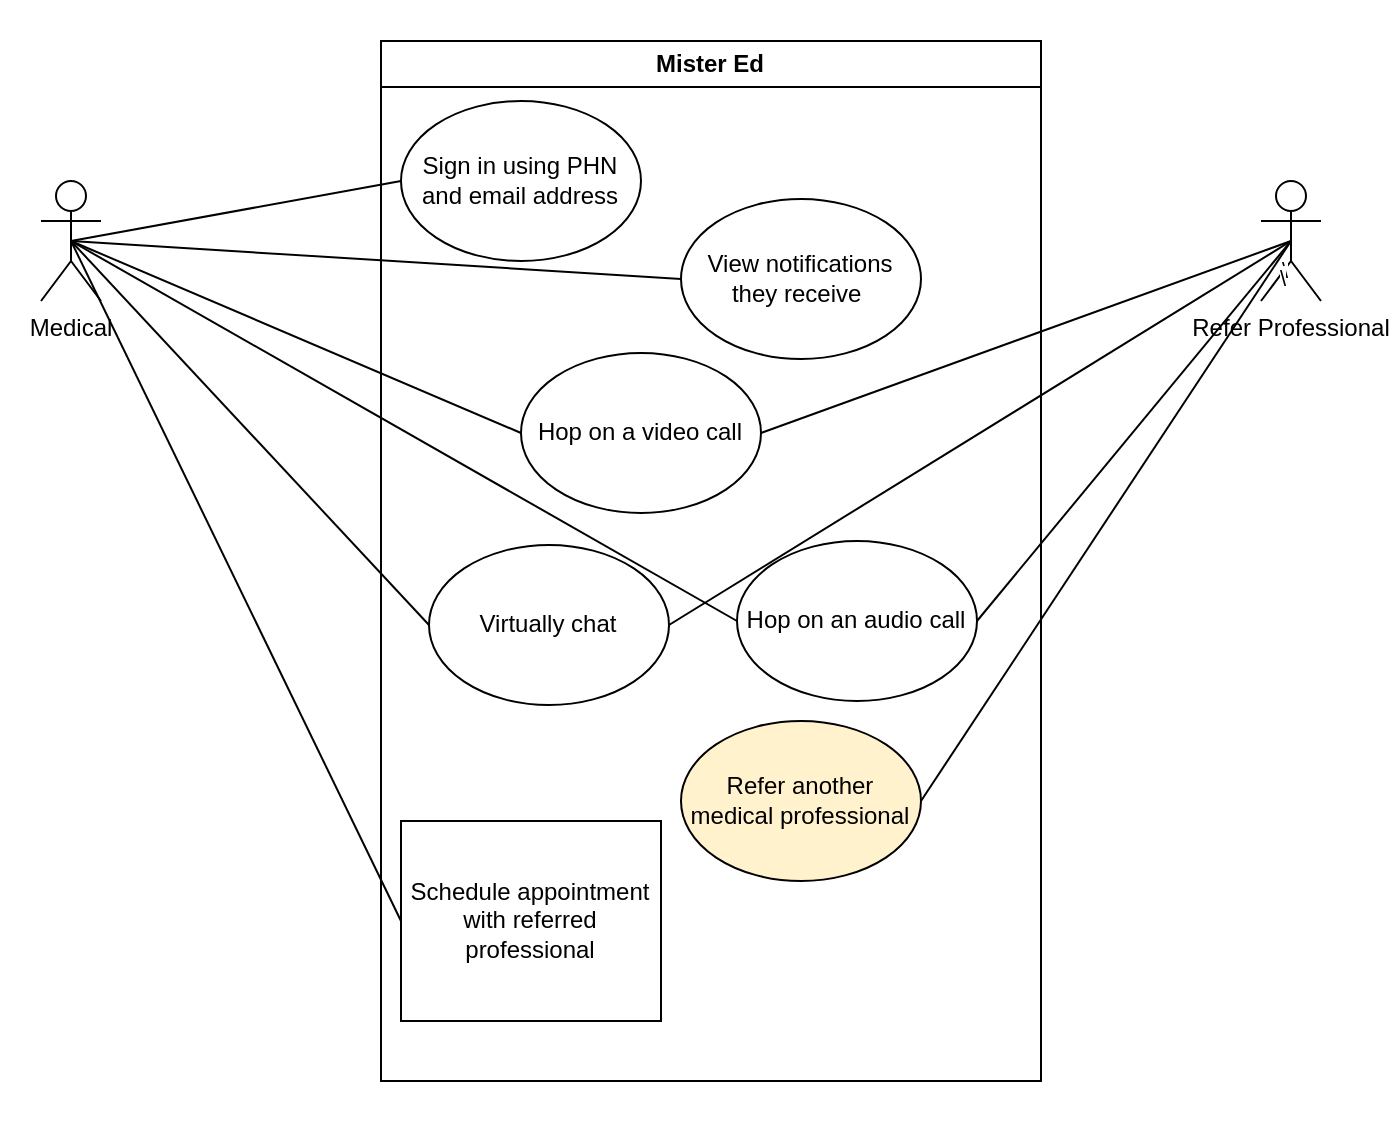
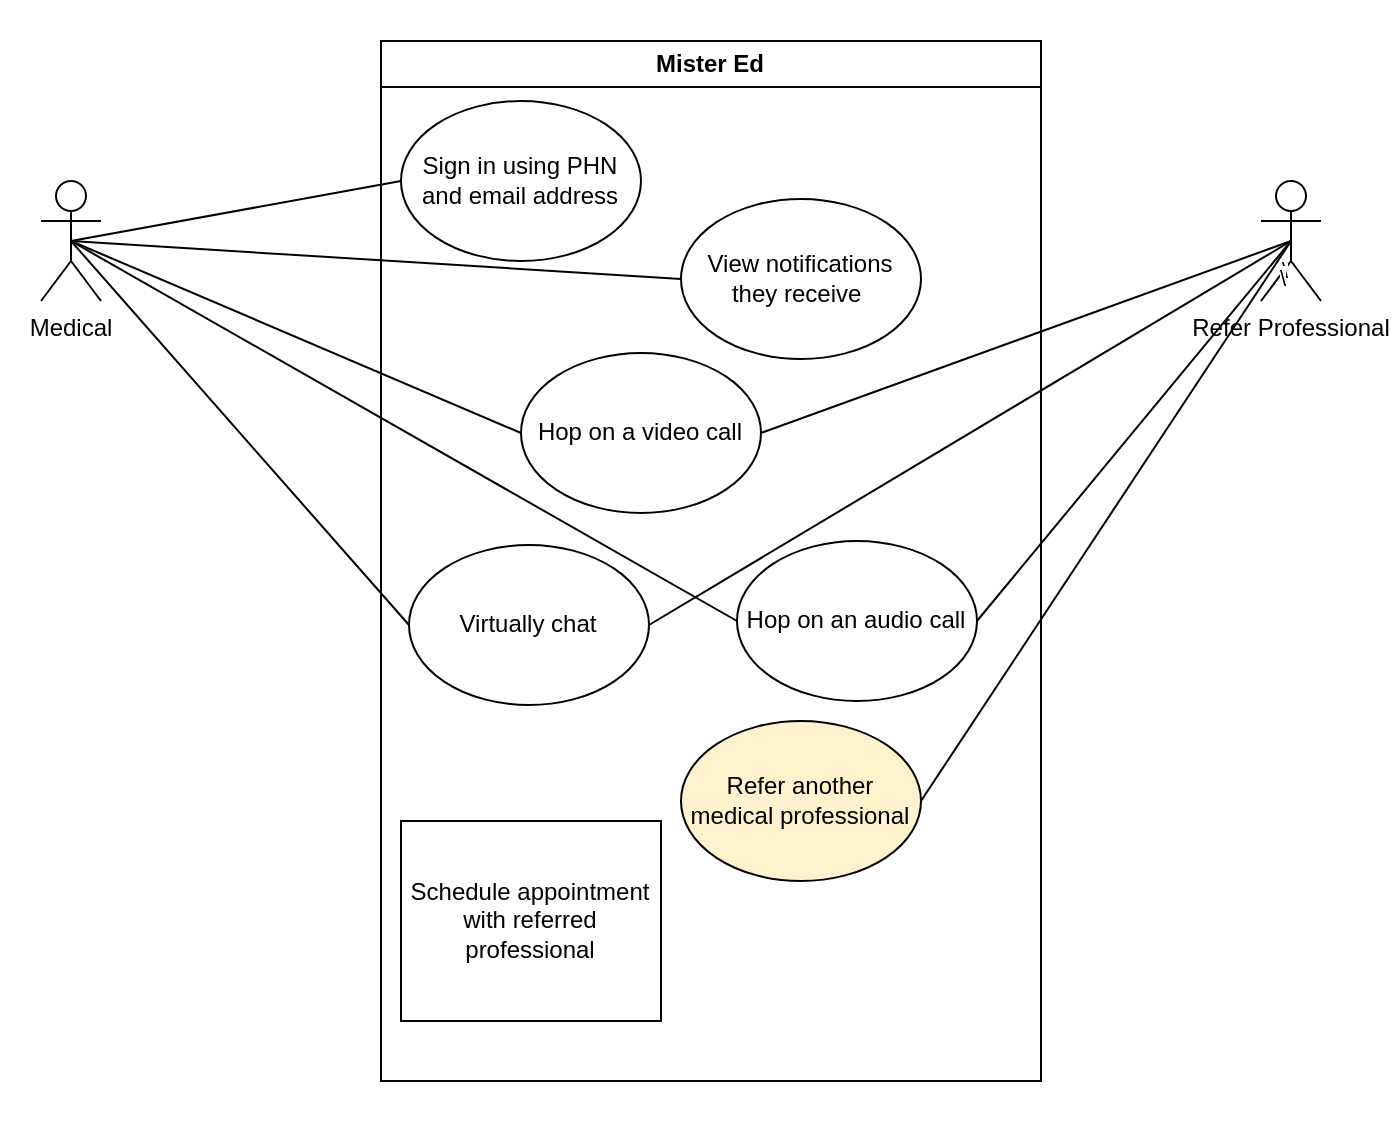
(239, 588) -> none
(549, 625) -> (529, 625)
